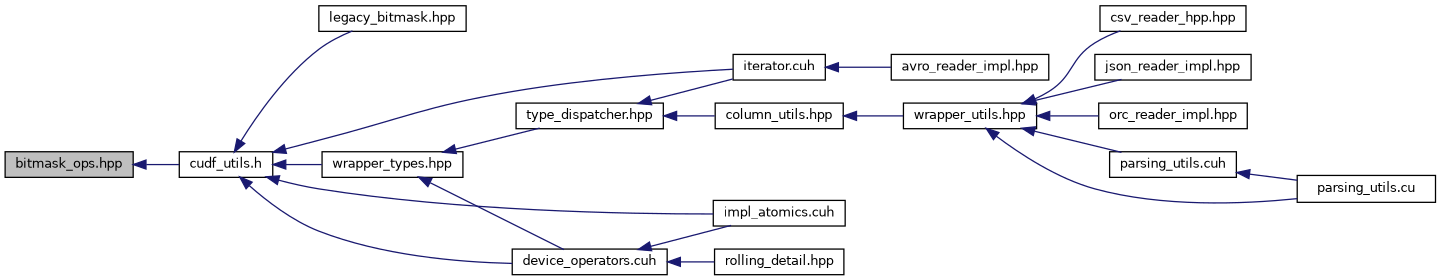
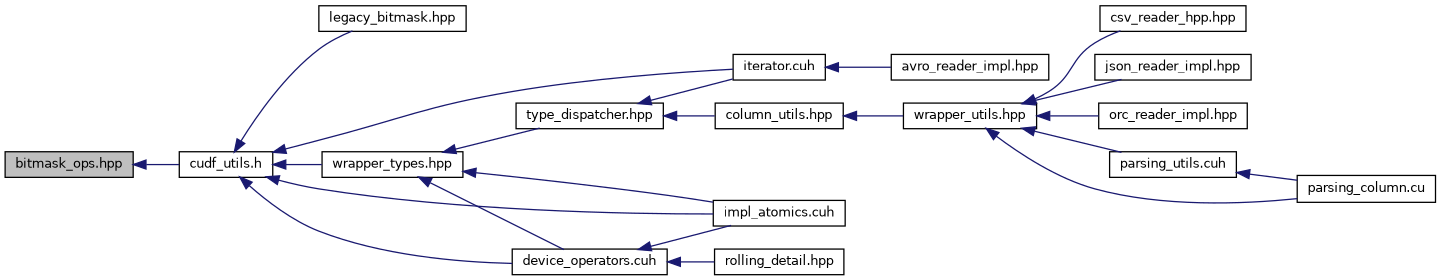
none -> (595, 186)
(1366, 189) -> (1366, 189)
